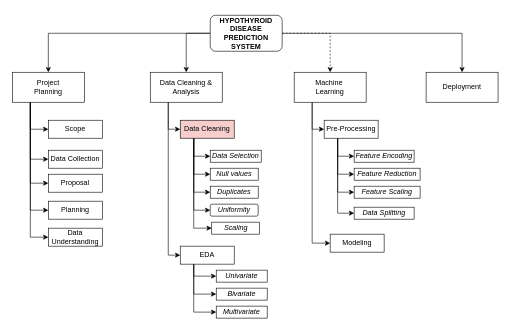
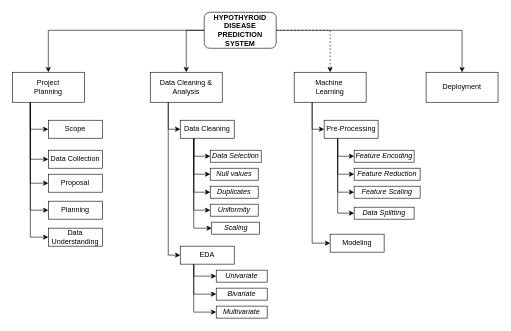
(246, 33) -> (240, 30)
(207, 129) -> (207, 129)
(234, 210) -> (234, 210)
